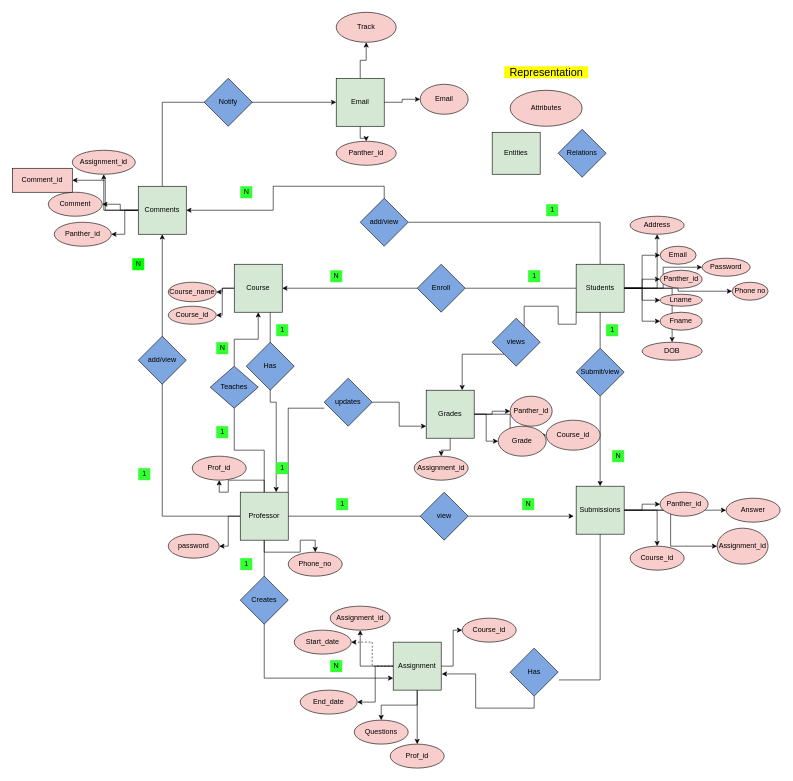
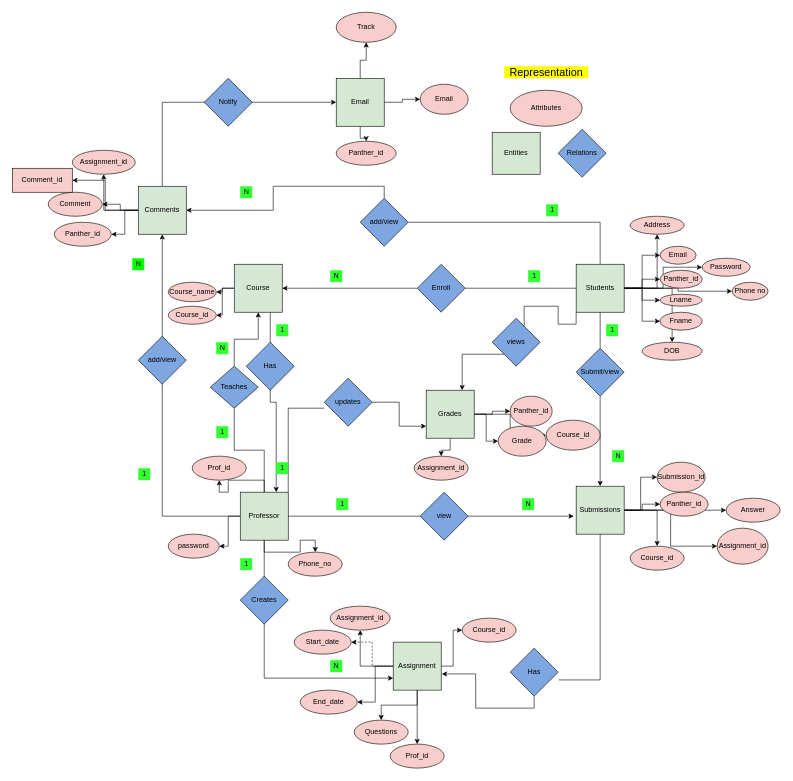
none -> (681, 477)
none -> (641, 490)
